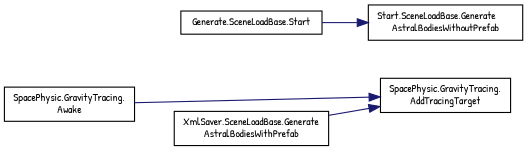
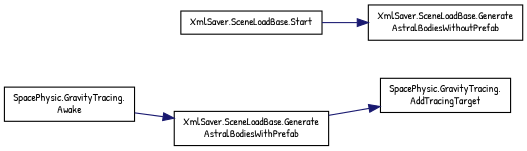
(251, 23) -> (251, 23)
(446, 23) -> (446, 23)
(252, 100) -> (149, 115)
